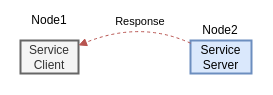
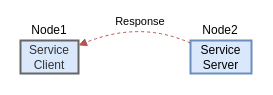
(50, 21) -> (50, 31)
(50, 57) -> (50, 57)
